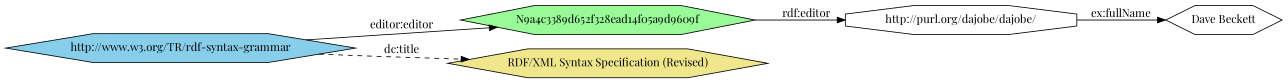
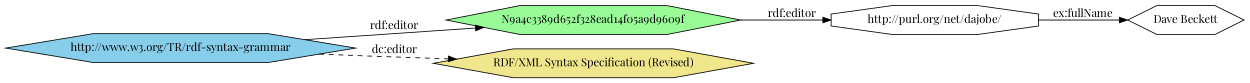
(961, 20) -> (935, 20)
(402, 25) -> (395, 26)
(402, 50) -> (395, 50)
